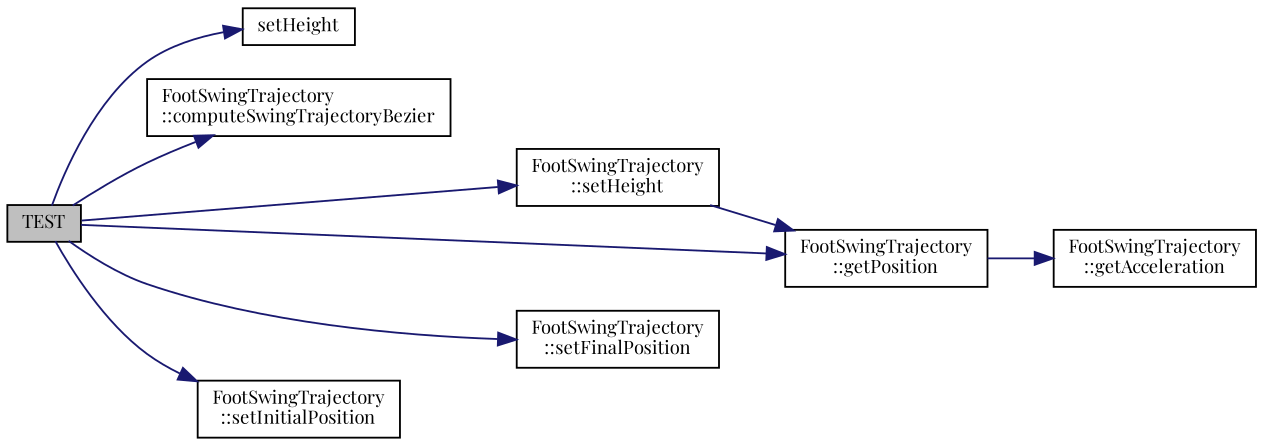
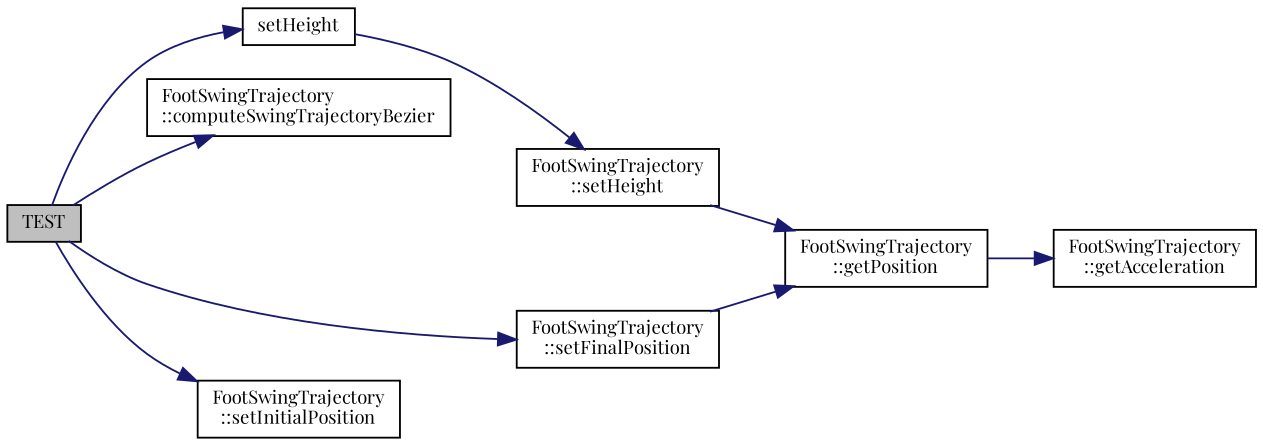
(290, 204) -> (469, 71)
(424, 239) -> (743, 302)
